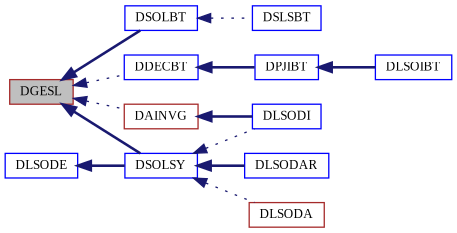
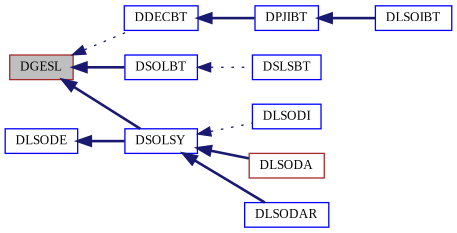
(161, 116) -> none
(230, 193) -> (230, 155)
